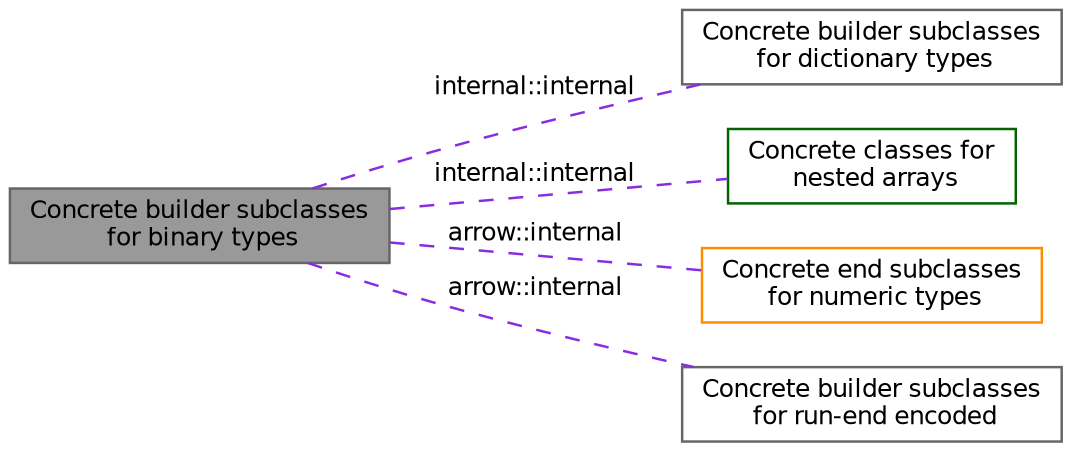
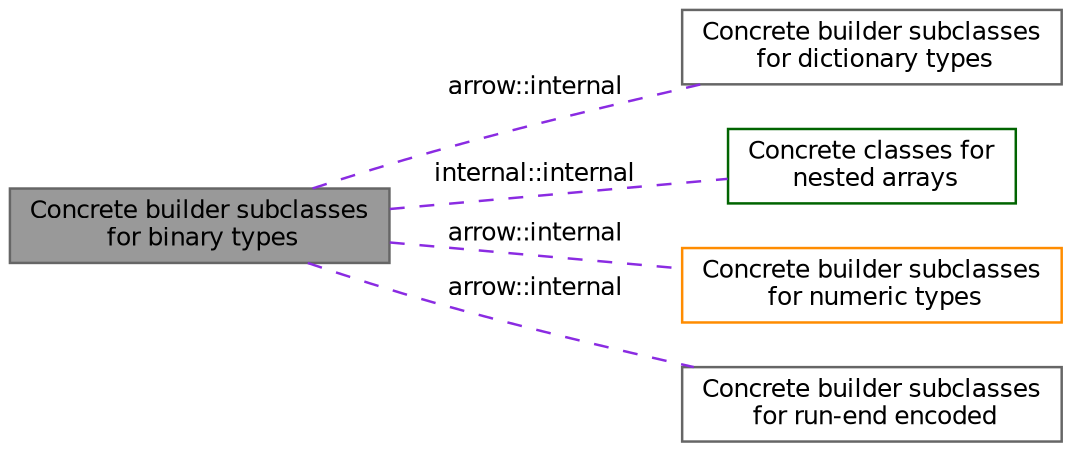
(536, 88) -> (536, 88)
(872, 285) -> (872, 285)
